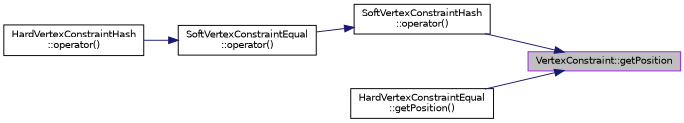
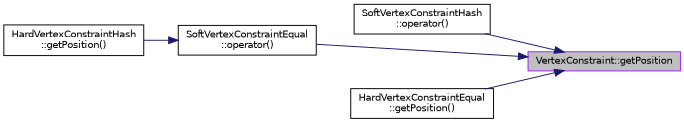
(330, 30) -> (417, 50)
(74, 40) -> (74, 40)
